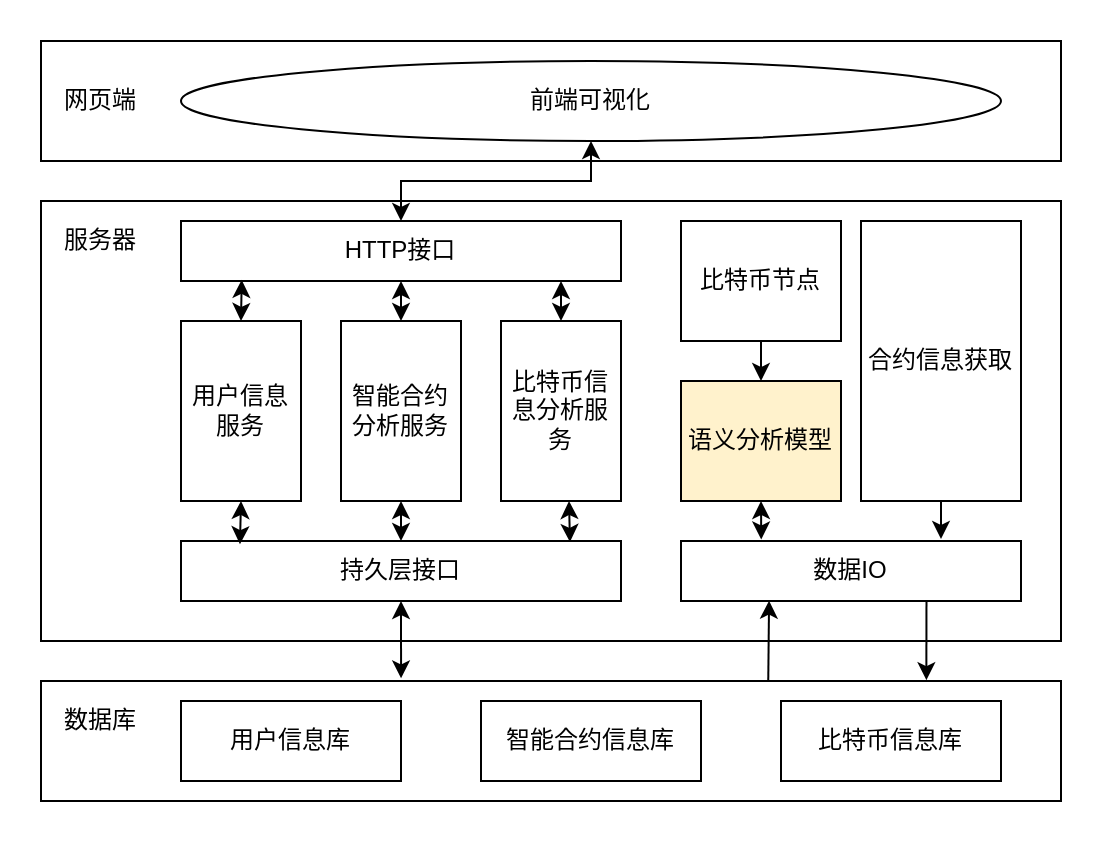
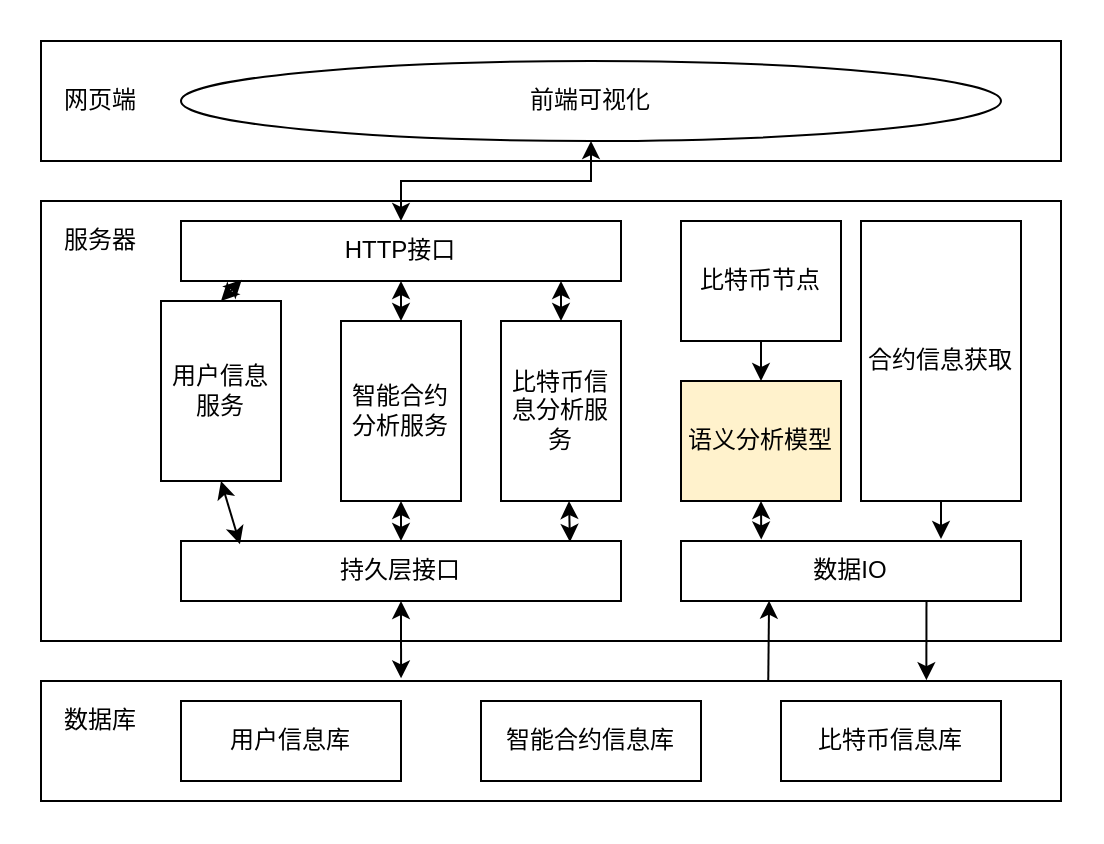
(241, 411) -> (221, 391)
